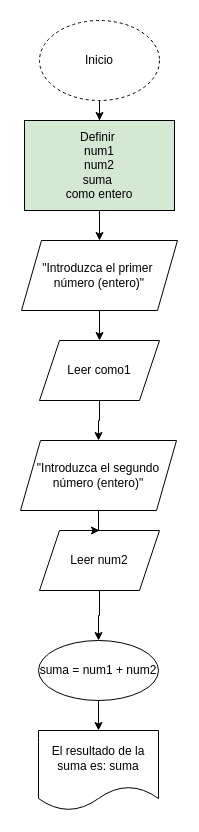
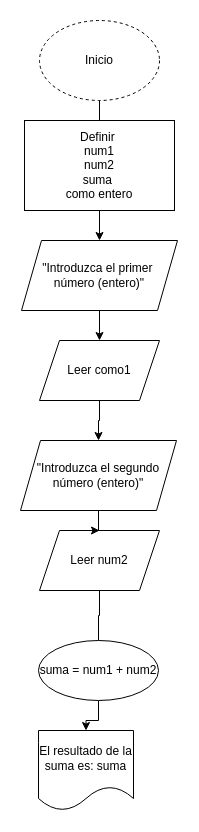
(100, 112) -> (100, 114)
(100, 166) -> (100, 166)
(99, 632) -> (99, 635)
(99, 771) -> (86, 771)
